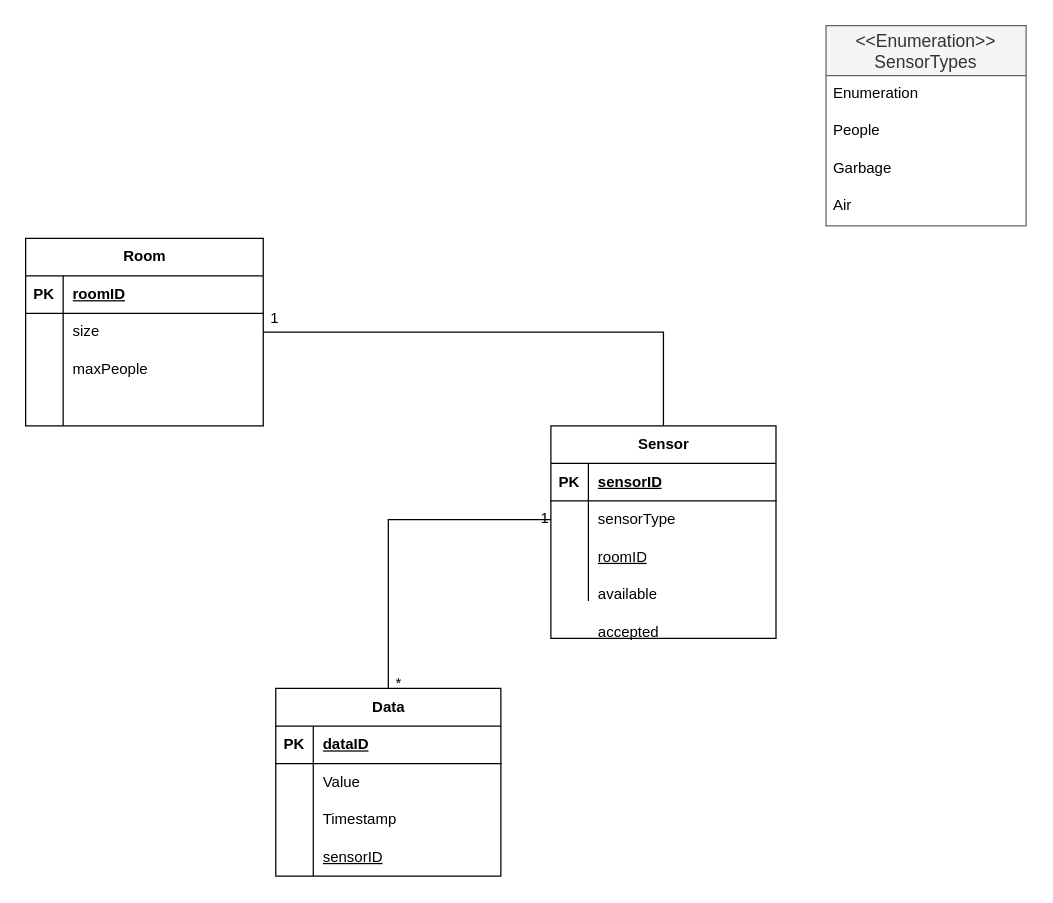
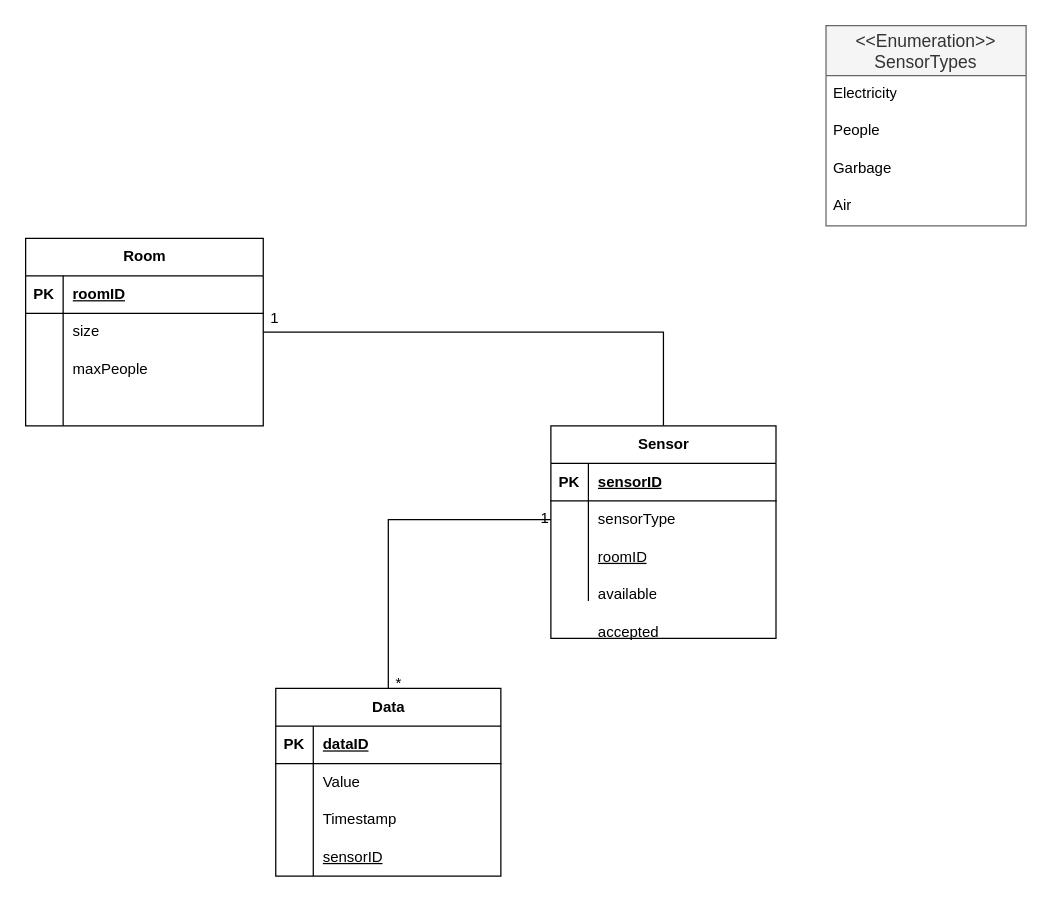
(877, 93) -> (873, 93)
